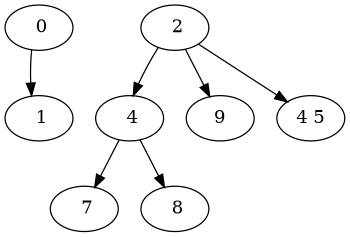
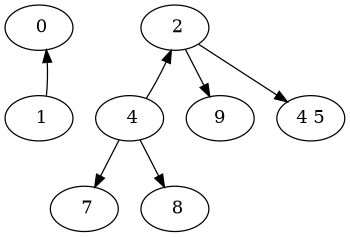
(148, 65) -> (157, 80)
(31, 66) -> (47, 79)
